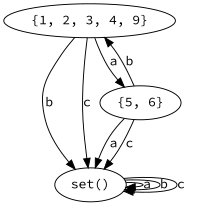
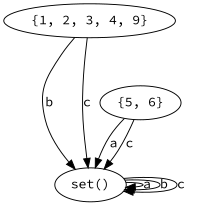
(104, 60) -> none
(124, 65) -> none
